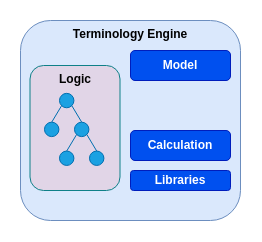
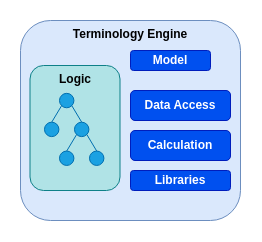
(181, 66) -> (171, 61)
(76, 80) -> (76, 80)
none -> (181, 106)
